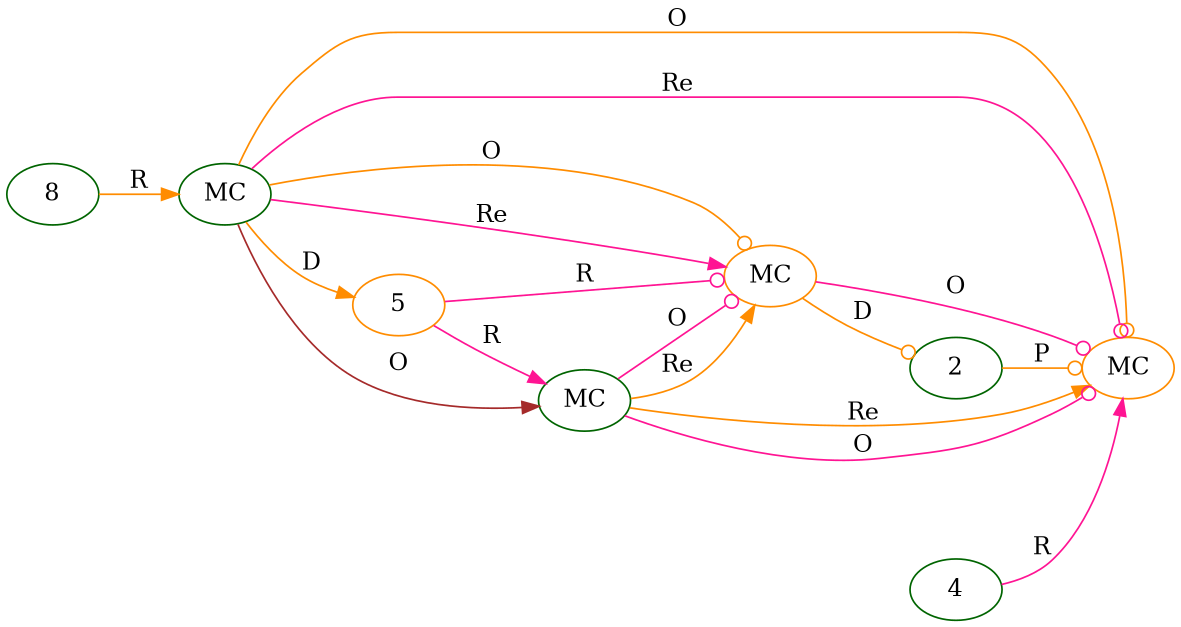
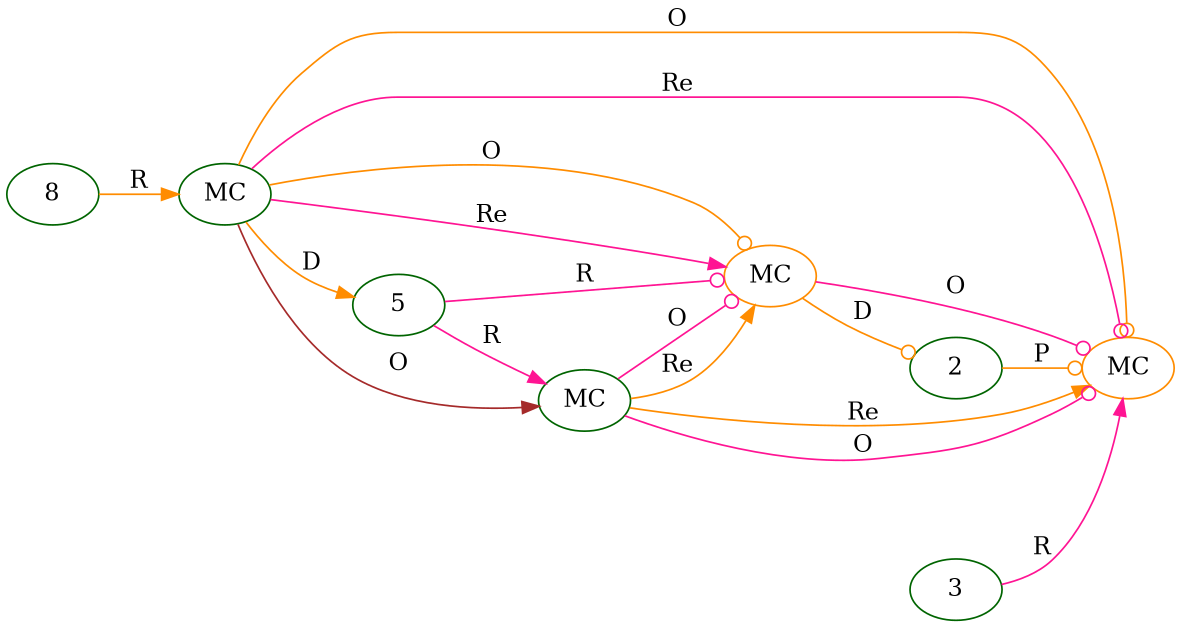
(399, 305) -> (399, 305)
(956, 590) -> (956, 590)
